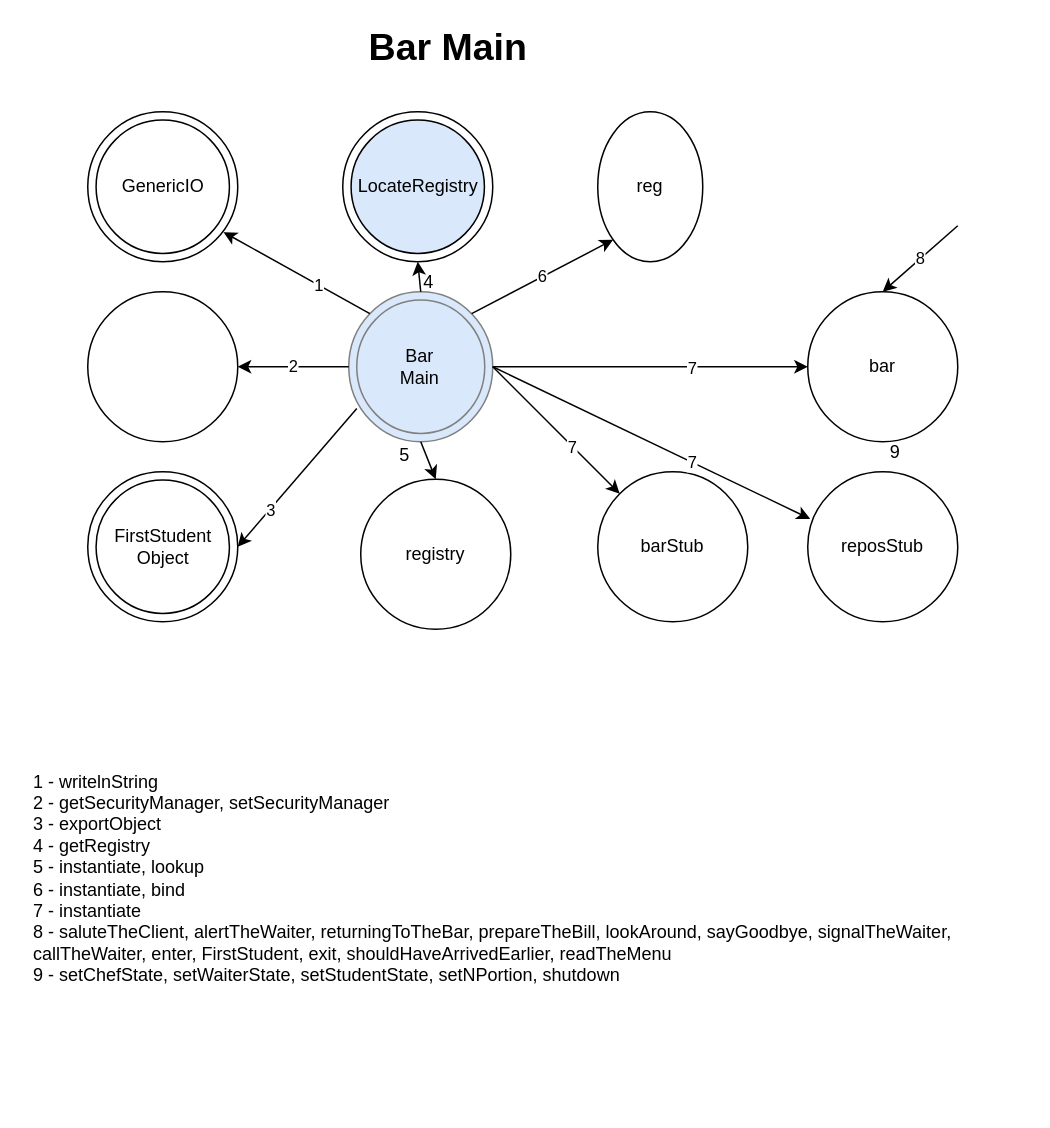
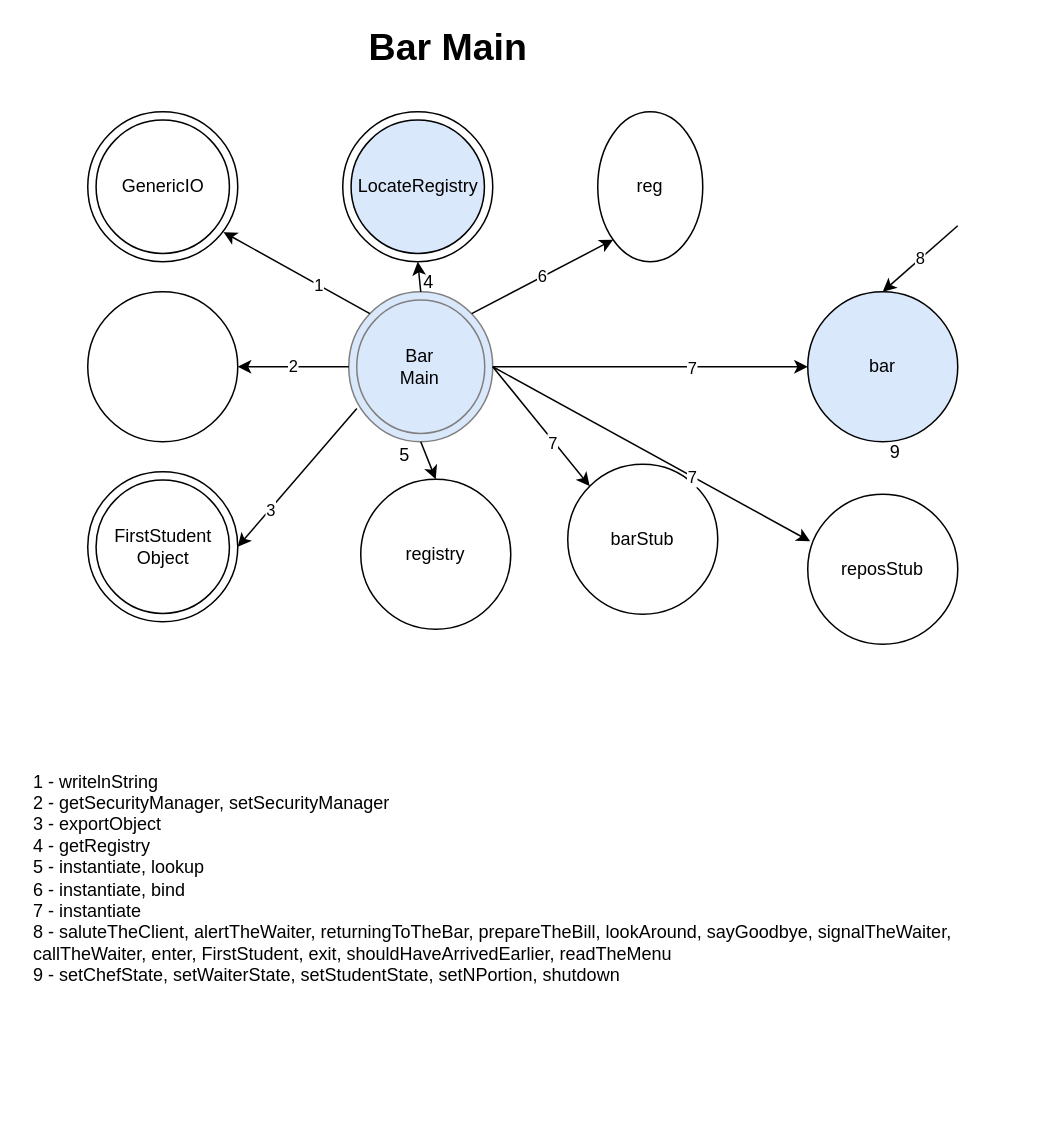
(883, 367) -> (883, 367)
(673, 547) -> (643, 539)
(883, 547) -> (883, 569)
